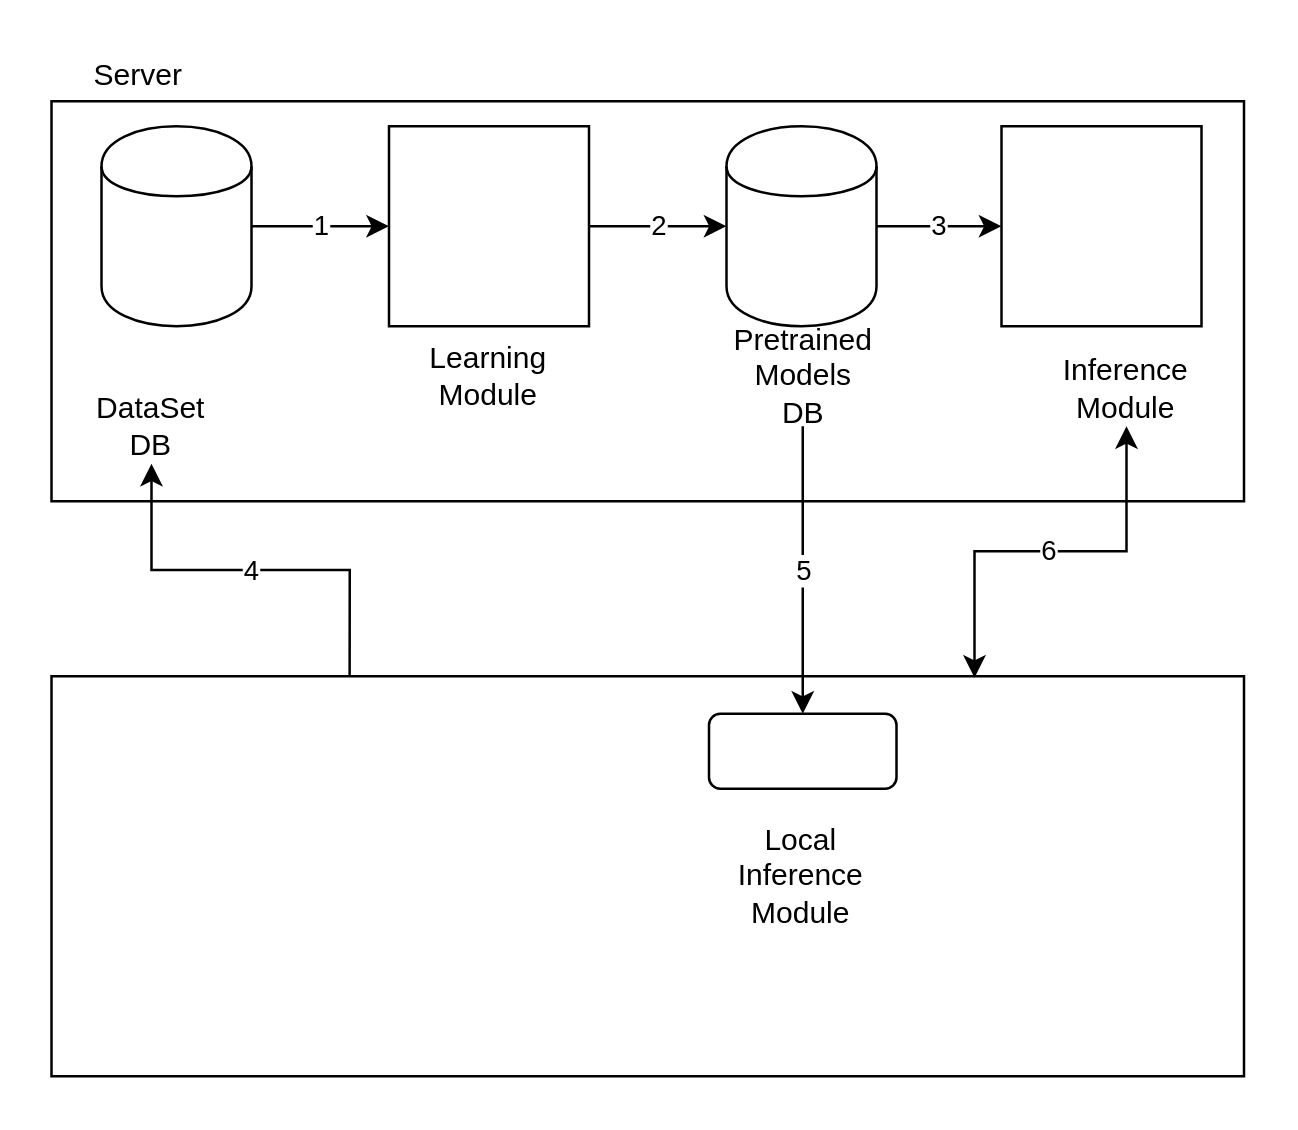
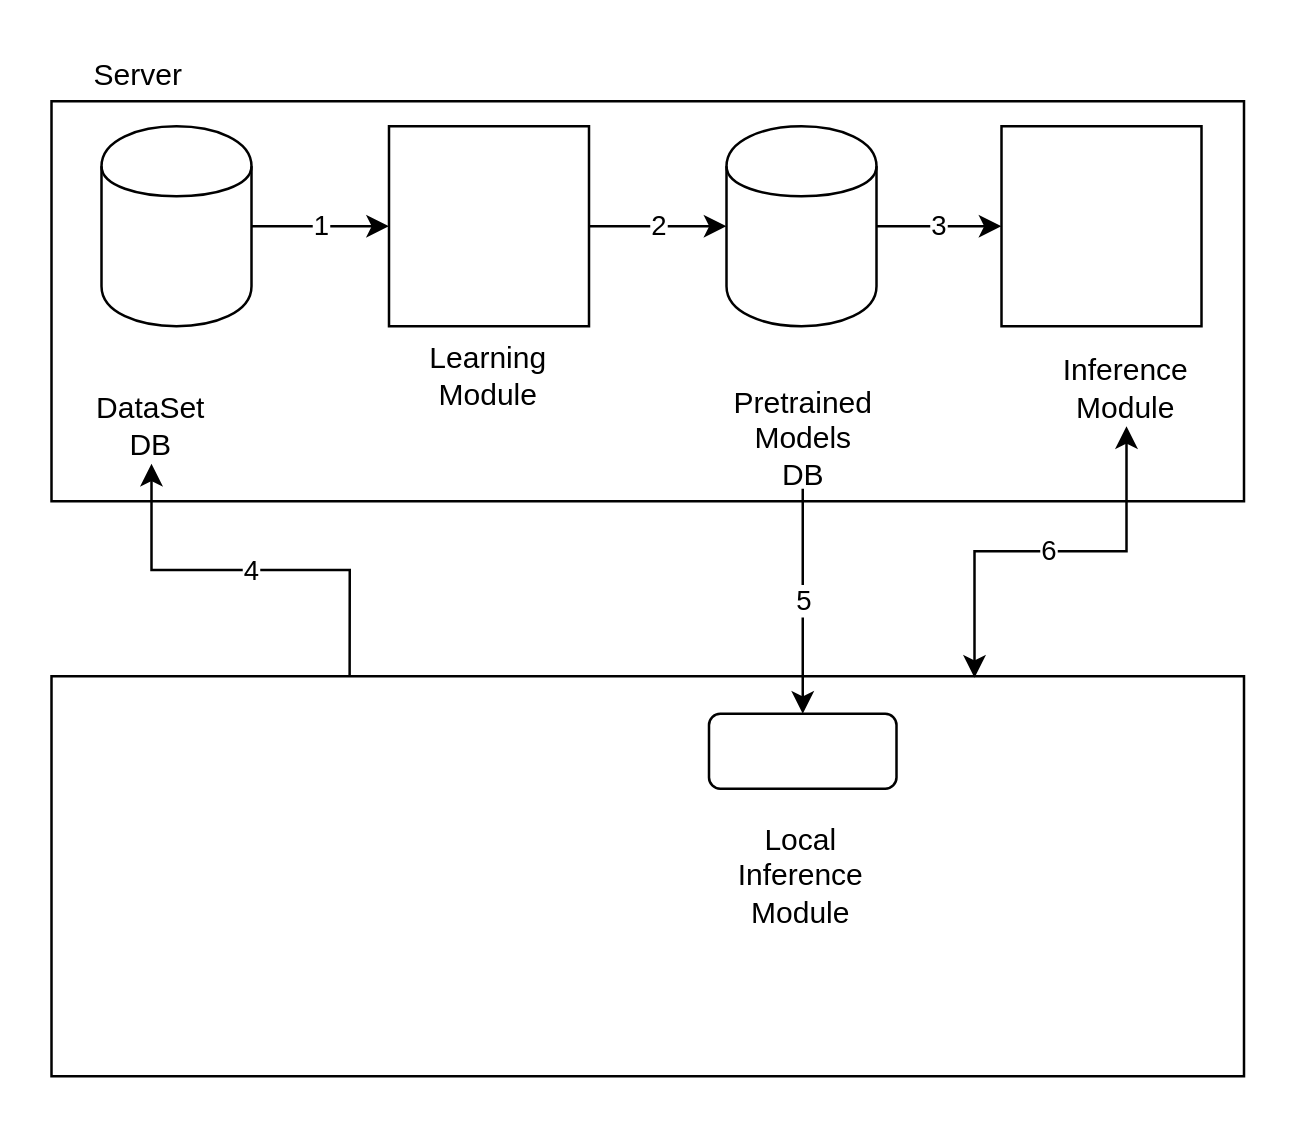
(803, 376) -> (803, 439)
